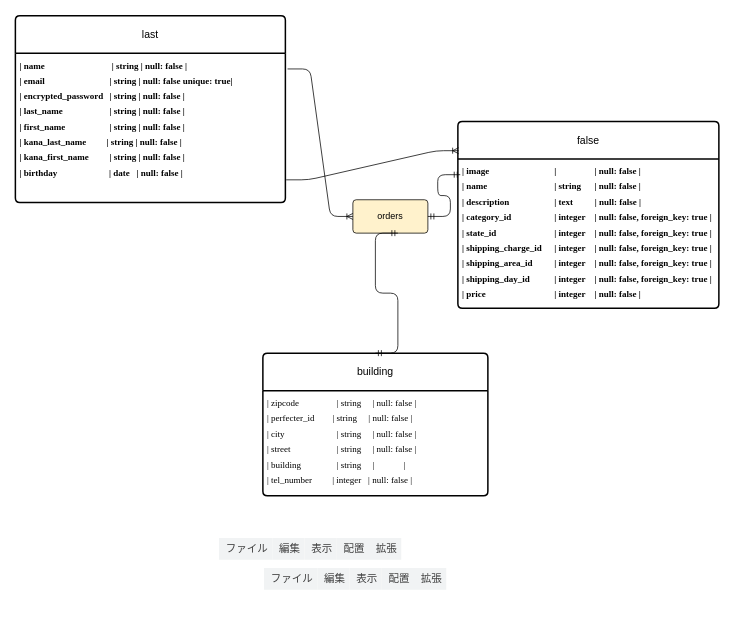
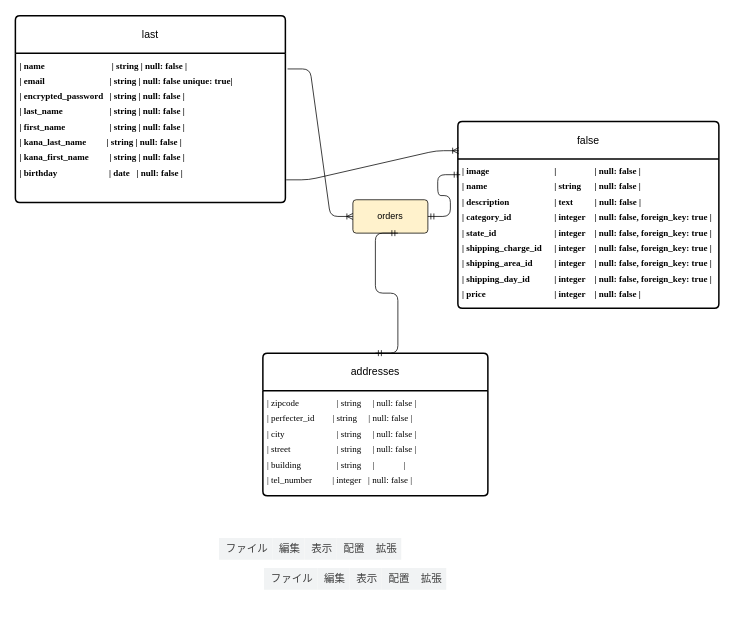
(375, 372) -> (375, 372)
